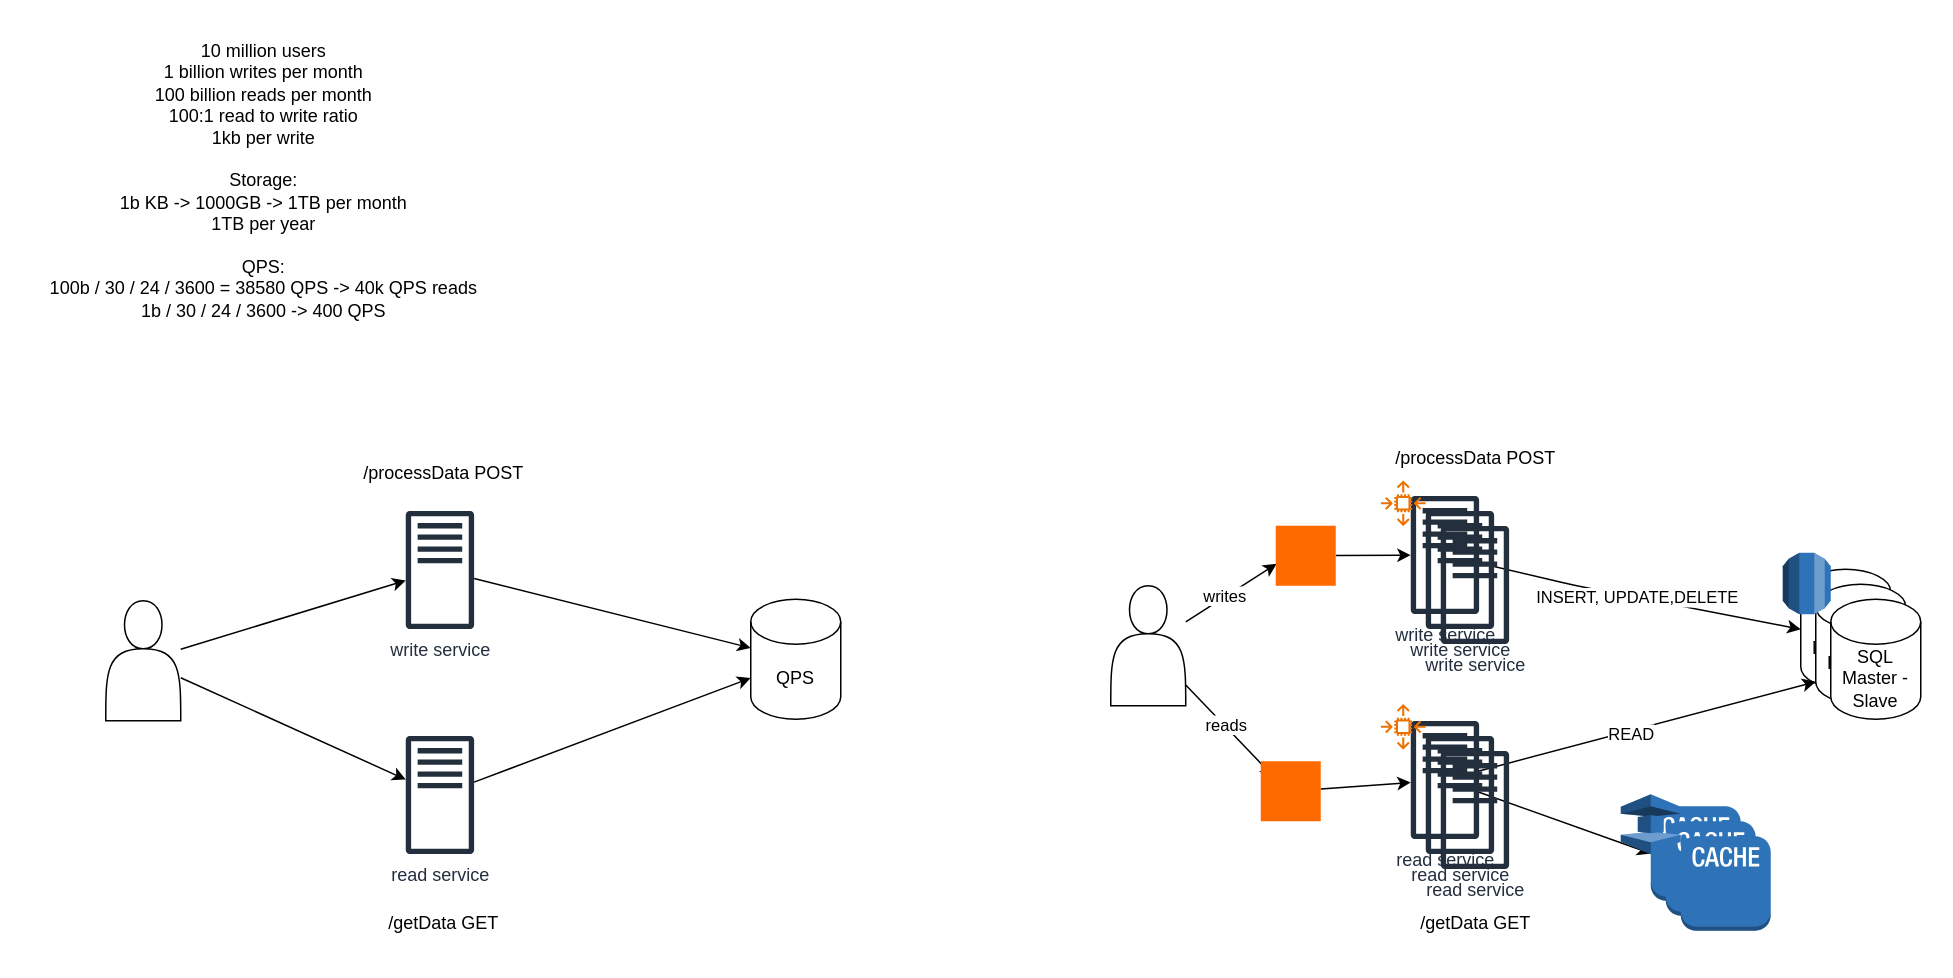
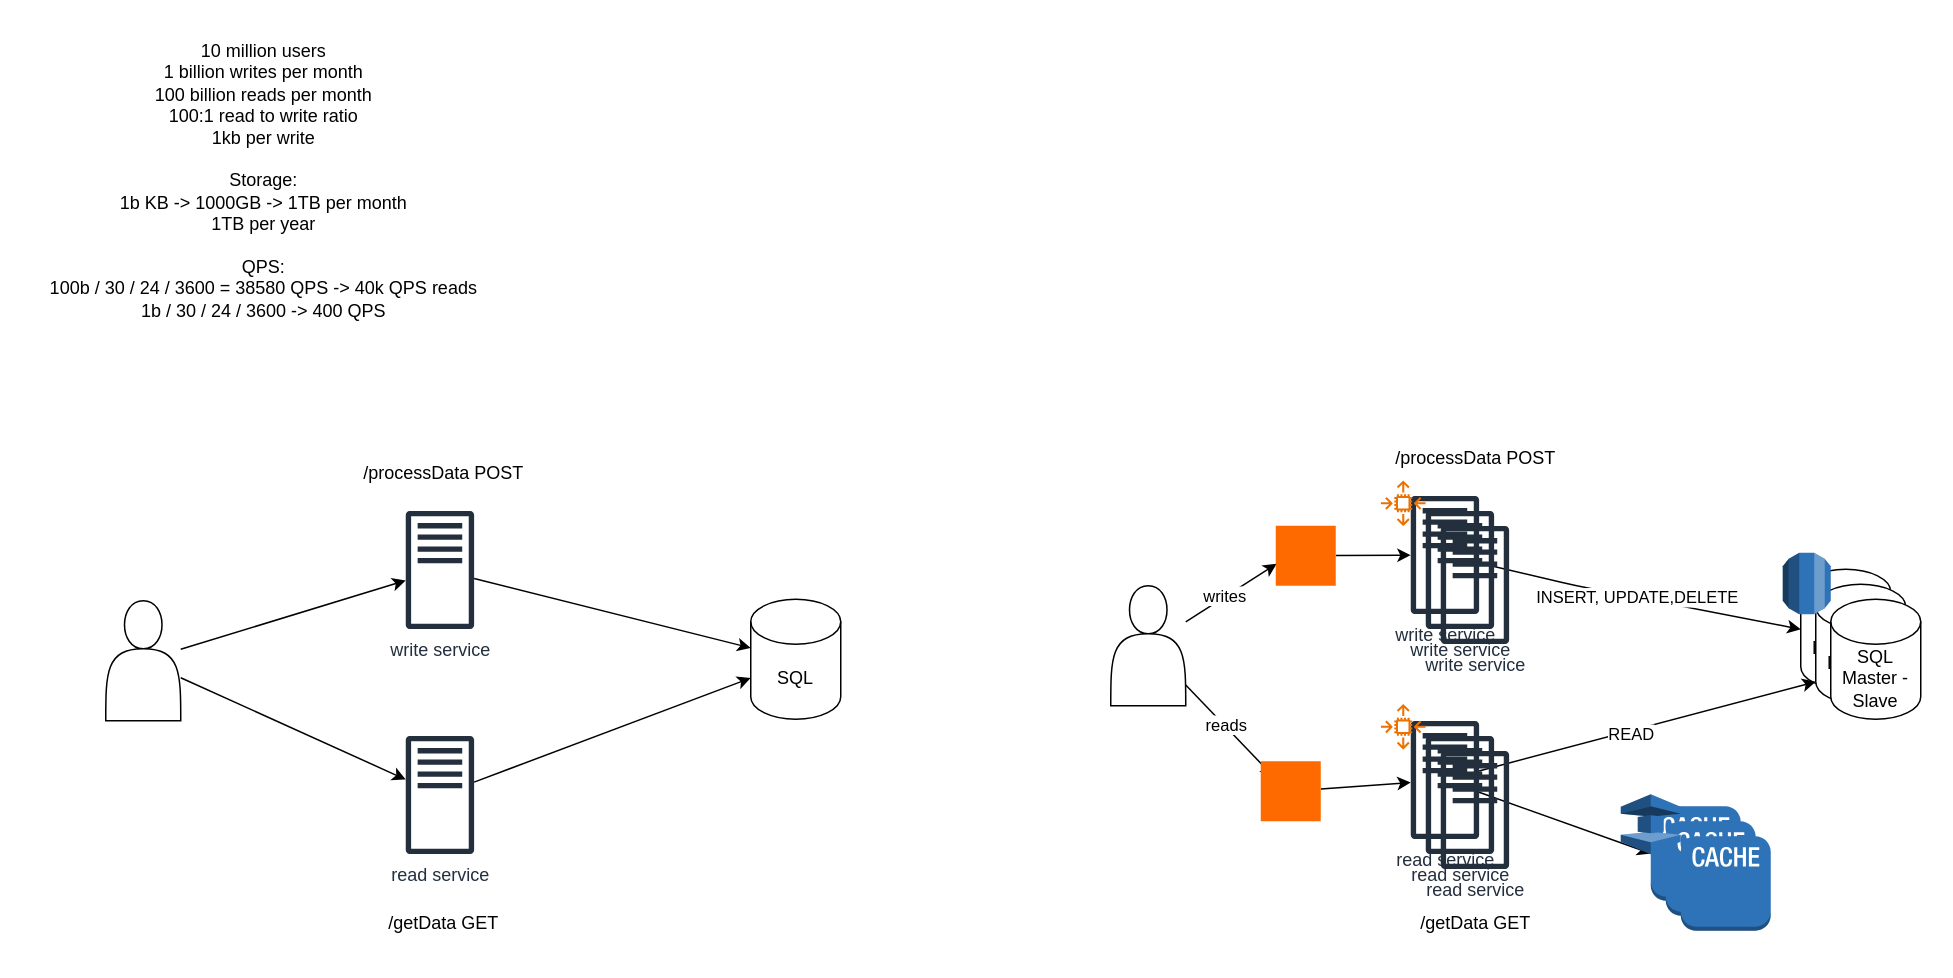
(796, 679) -> (796, 679)
